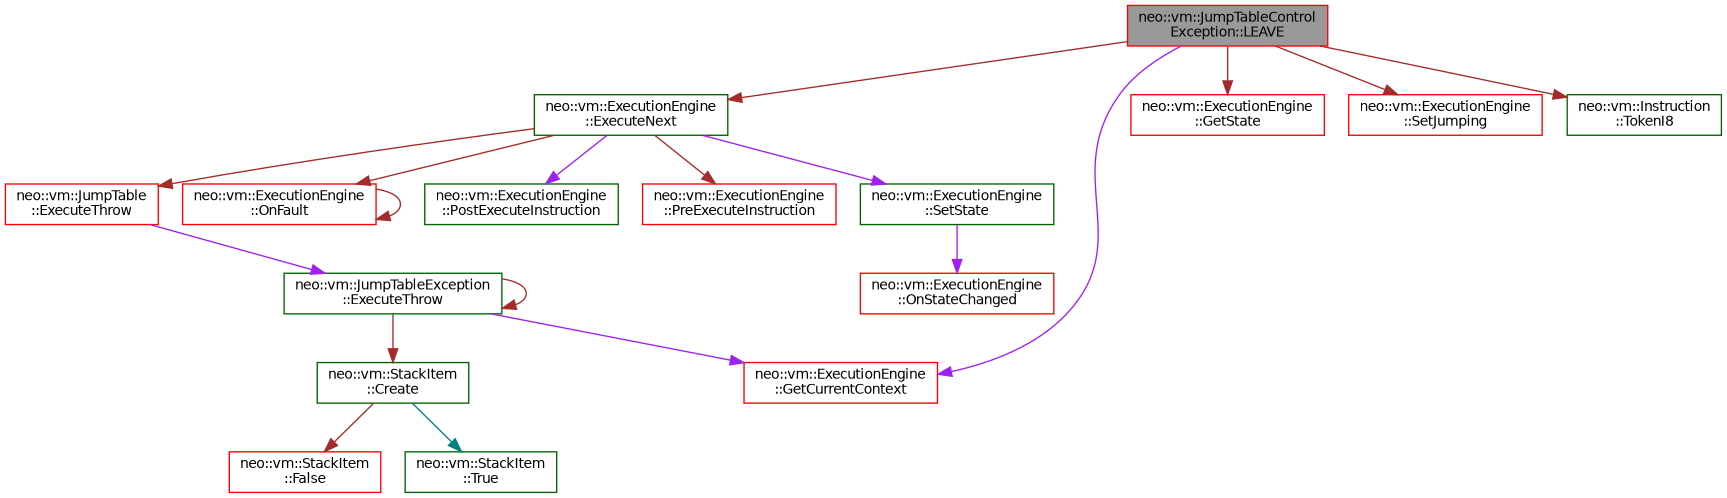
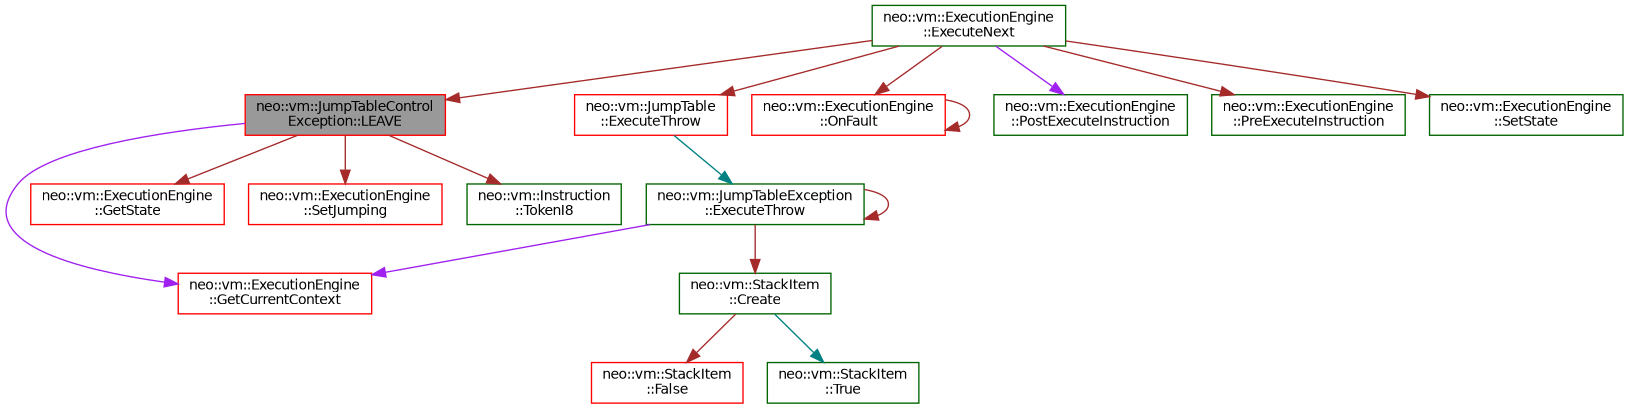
(935, 70) -> (666, 69)
(788, 158) -> (1241, 67)
(739, 204) -> (1308, 115)
(231, 247) -> (698, 155)
(957, 294) -> none
